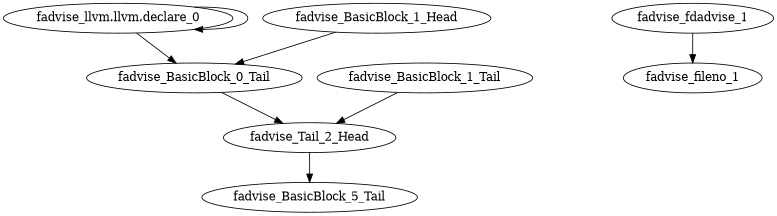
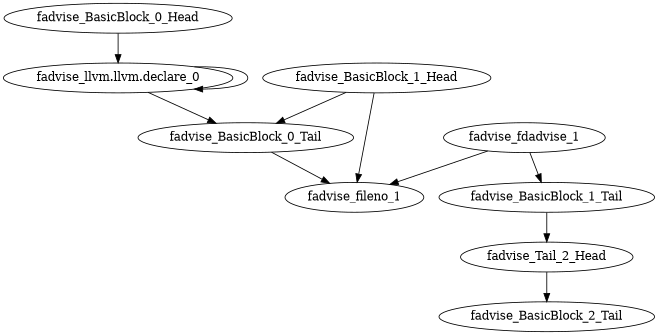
none -> (118, 18)
(249, 106) -> (297, 166)
none -> (366, 133)
none -> (534, 164)
(310, 197) -> (547, 317)
